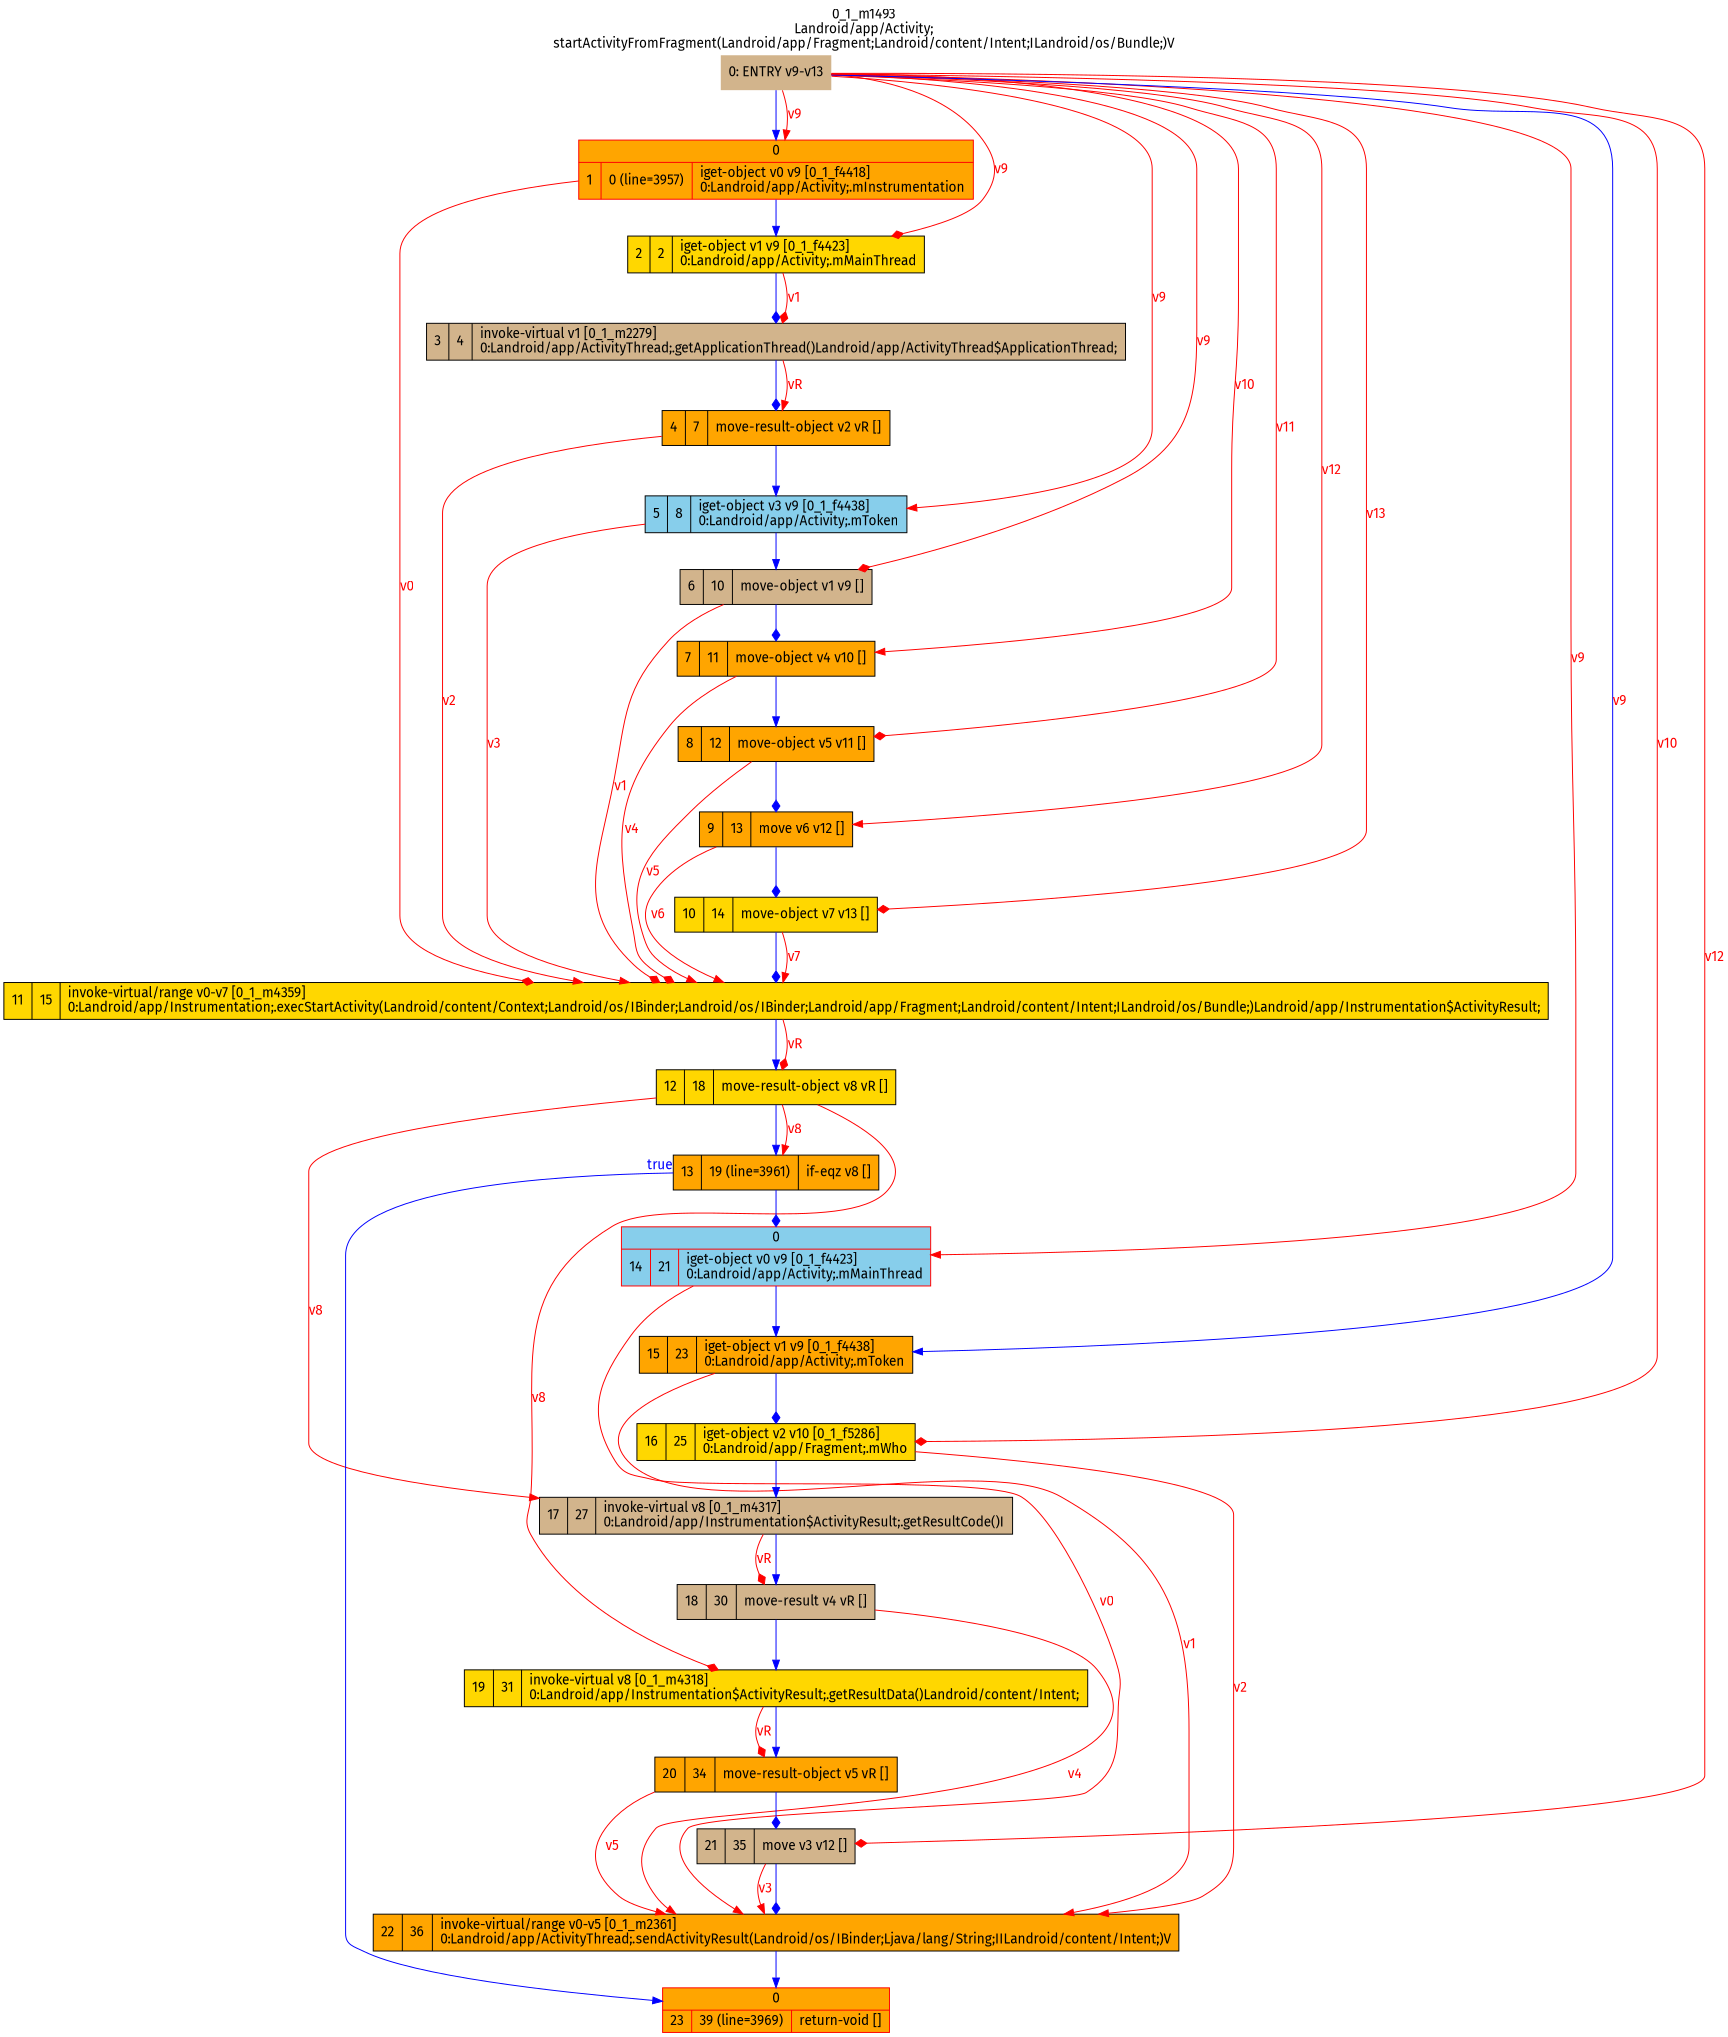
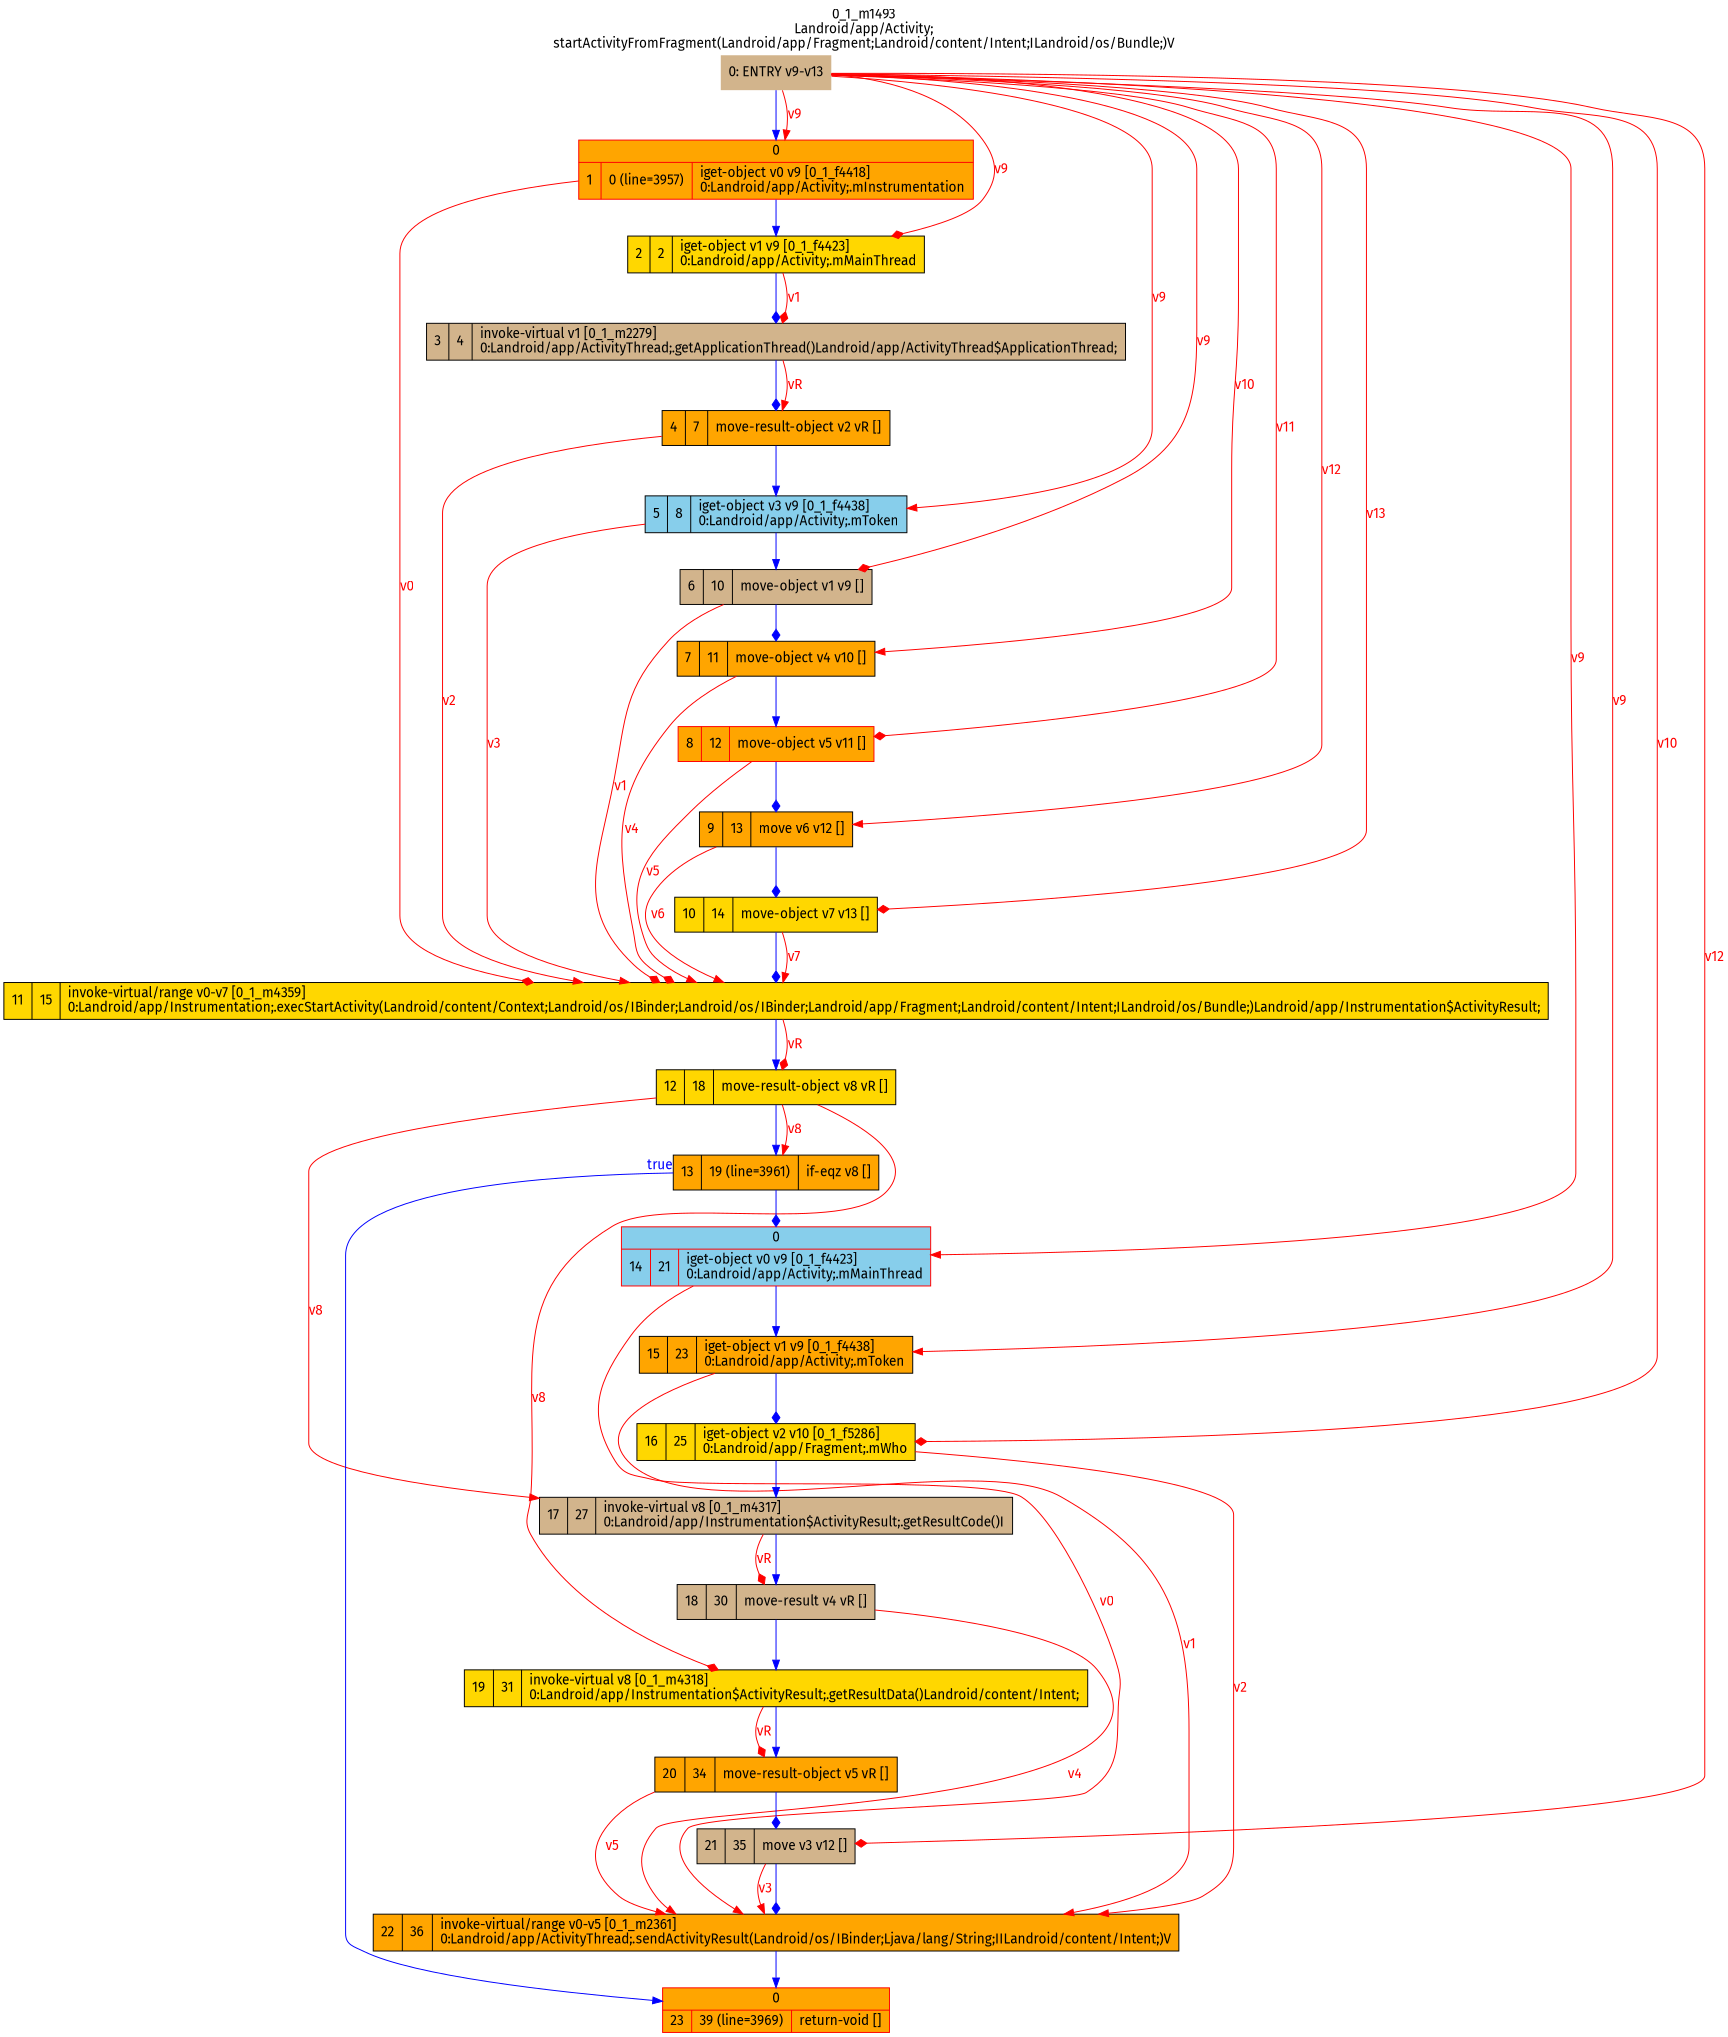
(1613, 659) -> (1613, 659)
(776, 744) -> (776, 744)
